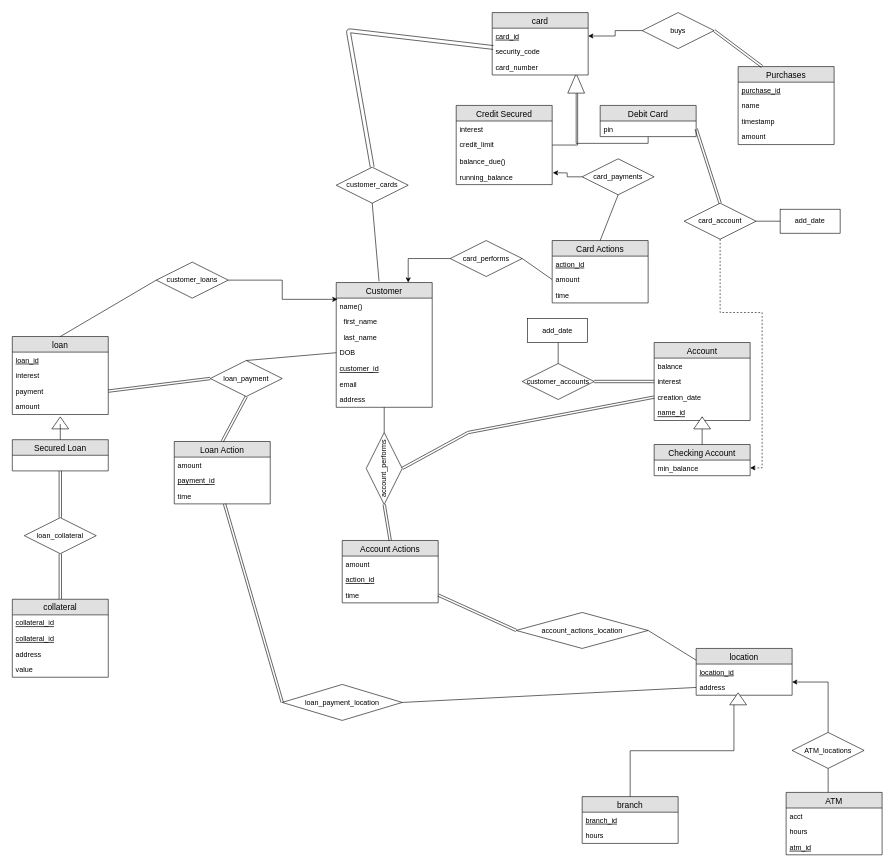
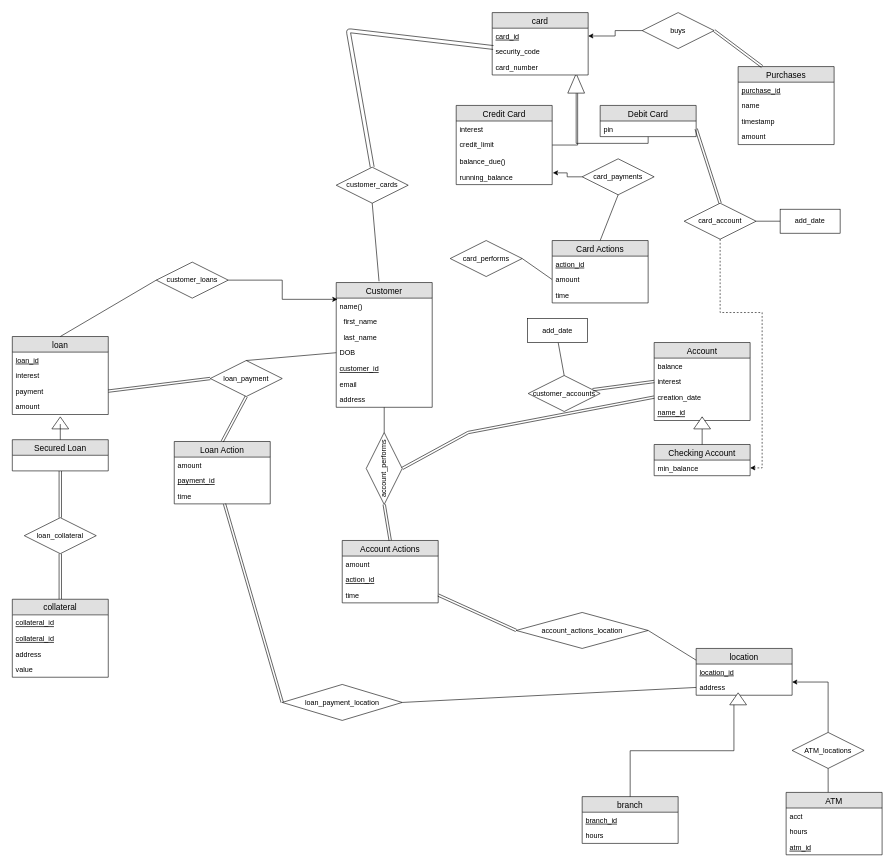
(504, 113) -> (504, 113)
(428, 258) -> none
(558, 381) -> (564, 393)
